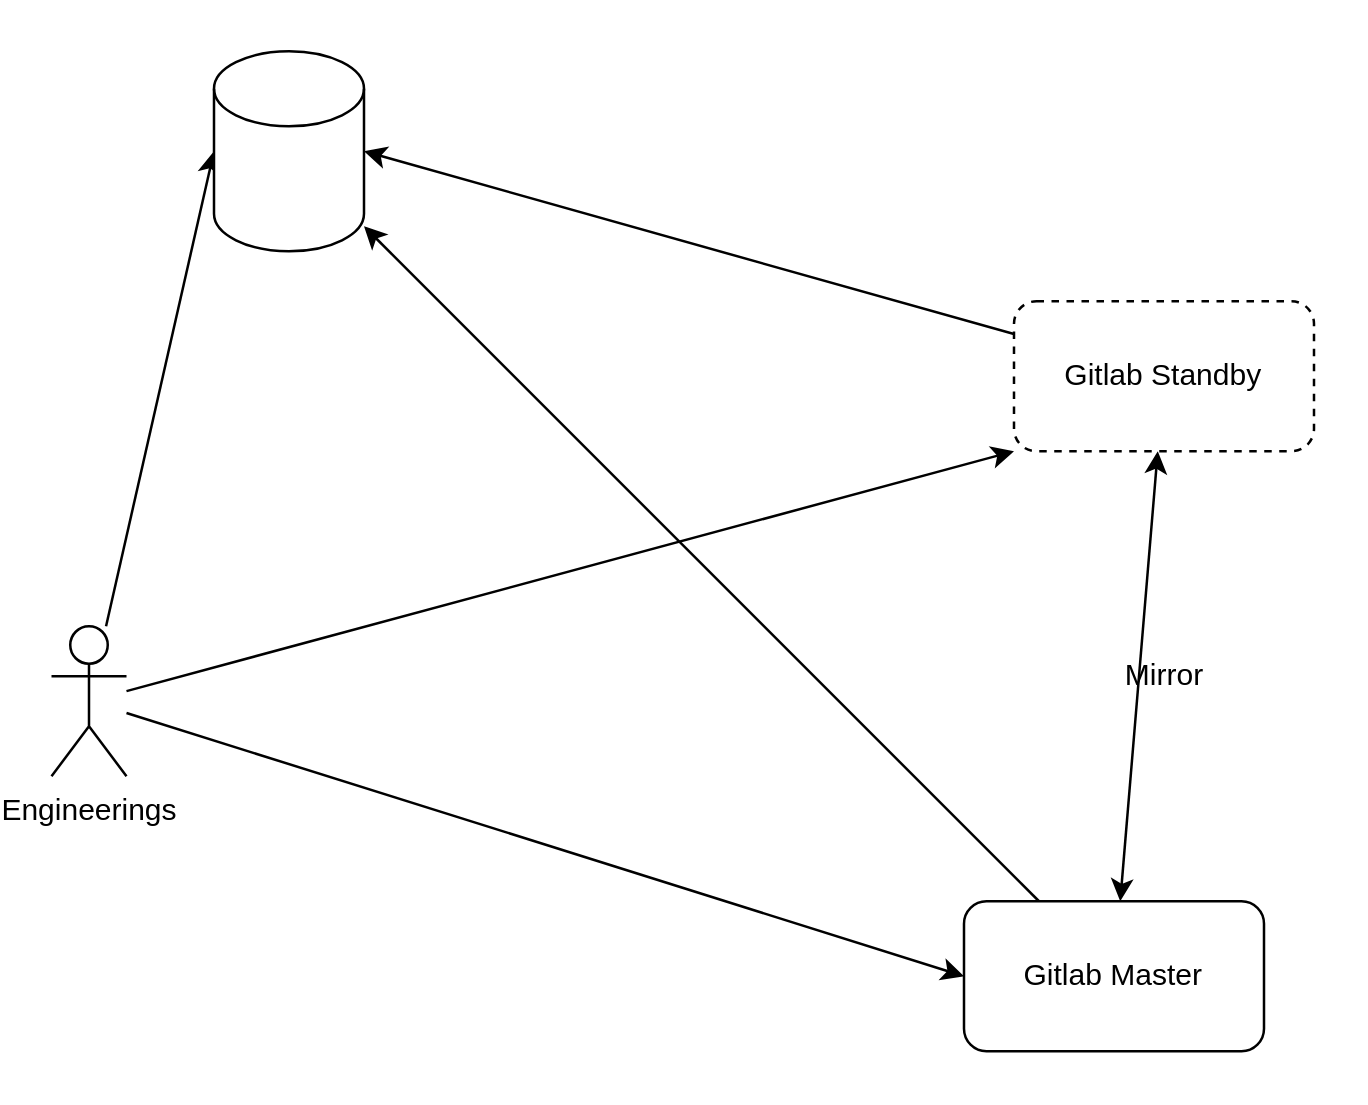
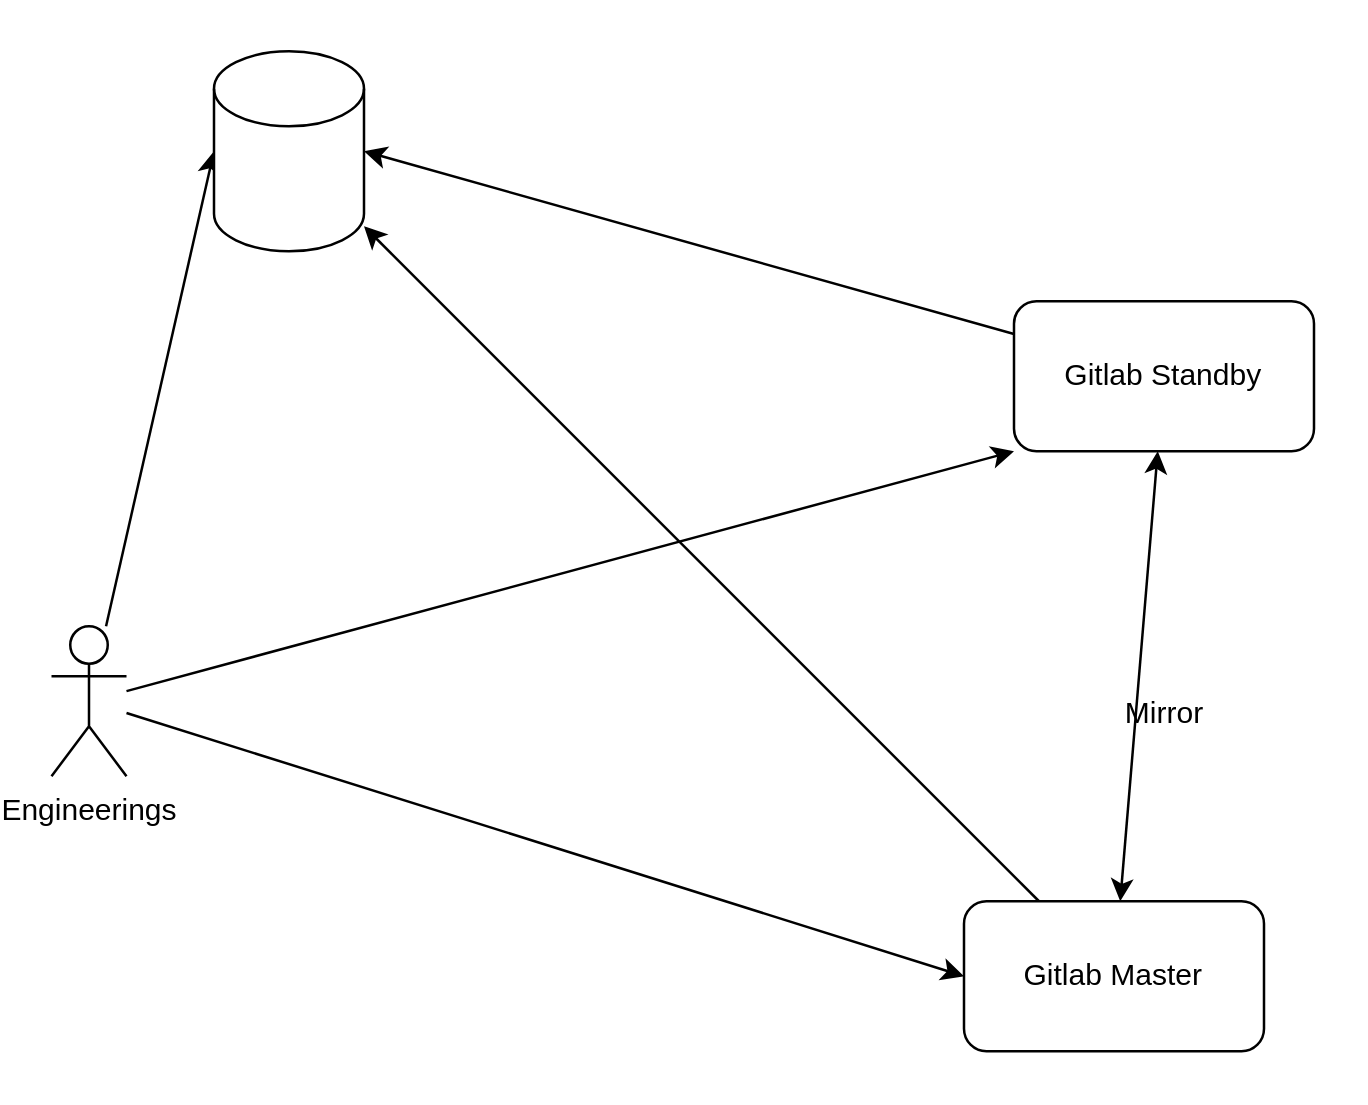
(1164, 376) -> (1164, 376)
(1164, 676) -> (1164, 714)
